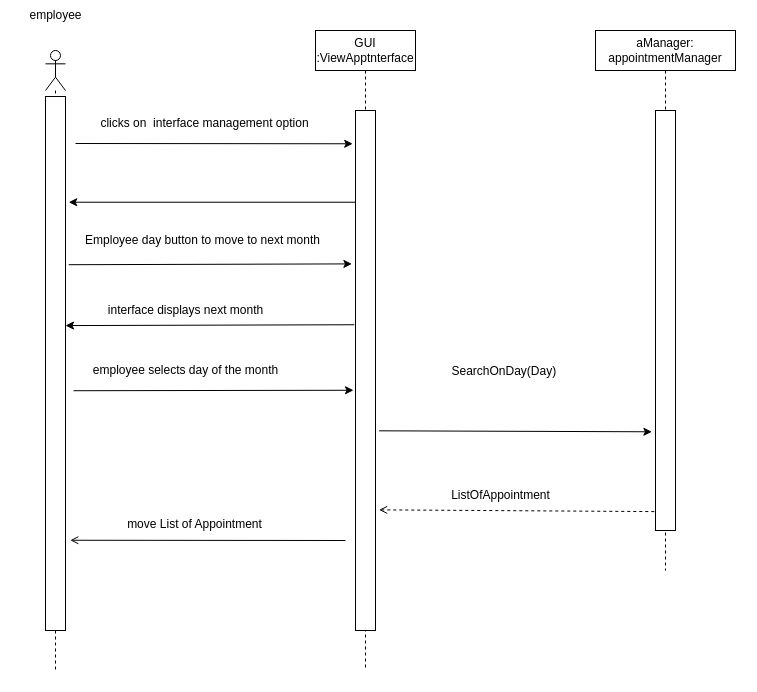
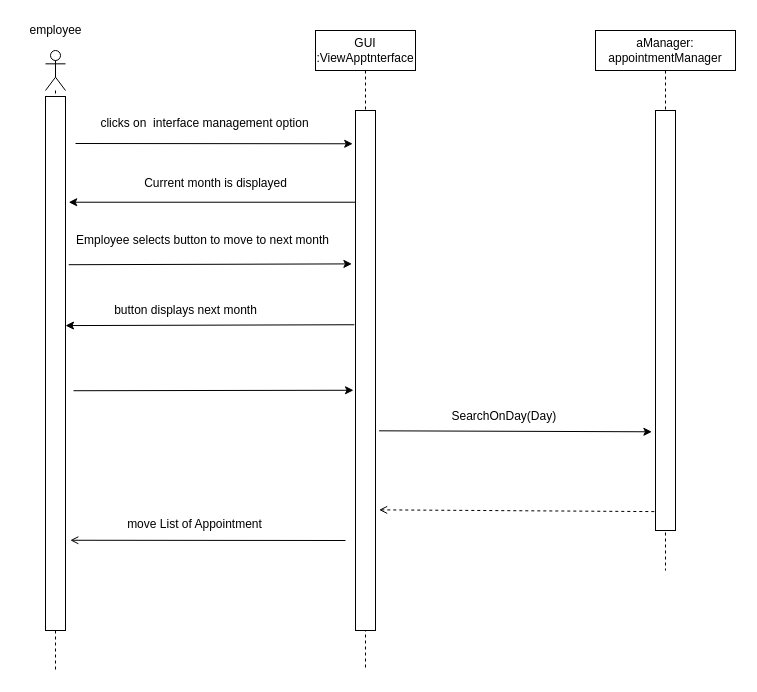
(56, 16) -> (56, 31)
none -> (216, 184)
(203, 241) -> (203, 241)
(186, 311) -> (186, 311)
(186, 371) -> none
(501, 372) -> (501, 417)
(501, 496) -> none
